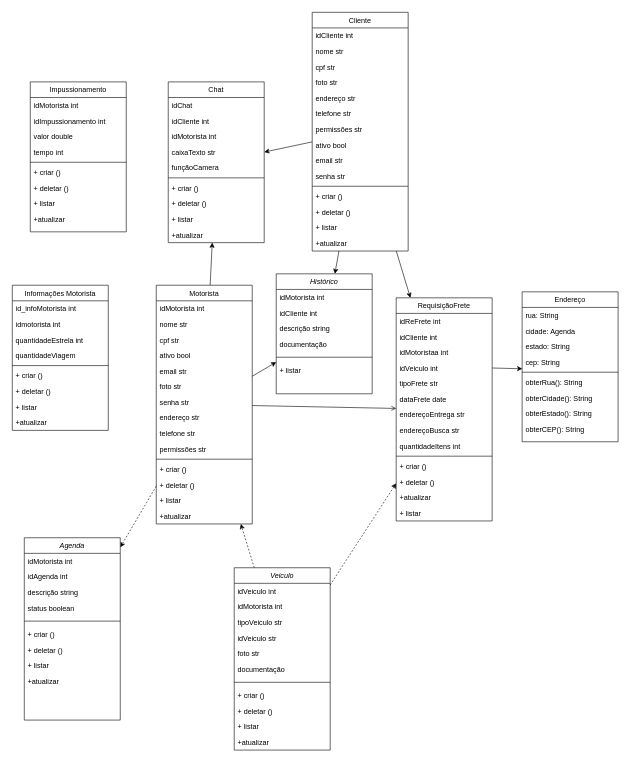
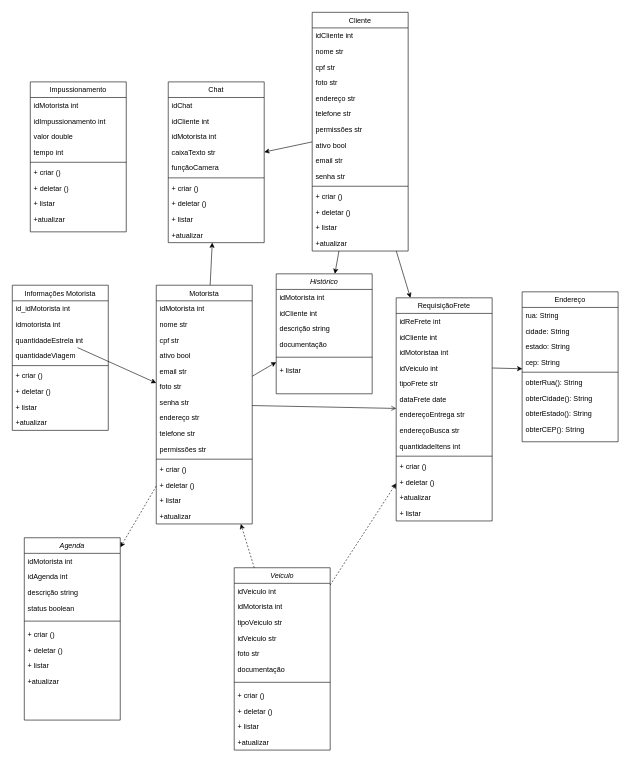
(51, 309) -> (47, 309)
(551, 331) -> (550, 331)
none -> (115, 365)
